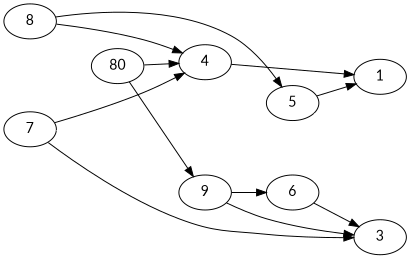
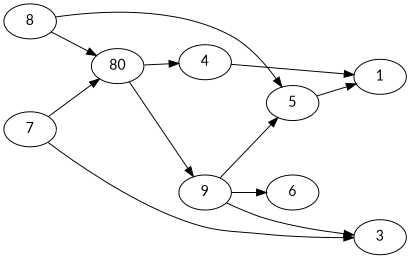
(116, 33) -> (70, 41)
(116, 103) -> (70, 101)
none -> (246, 151)
(332, 213) -> none
